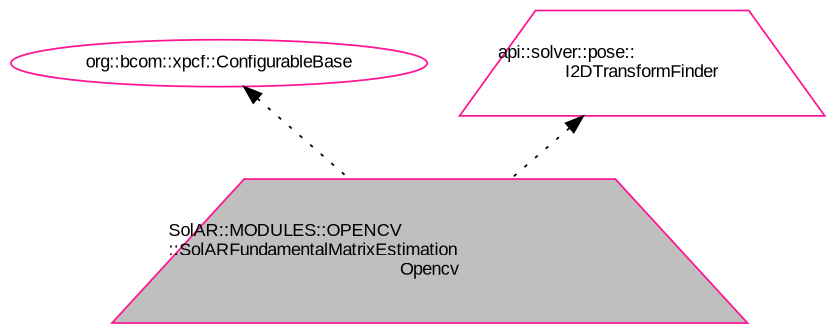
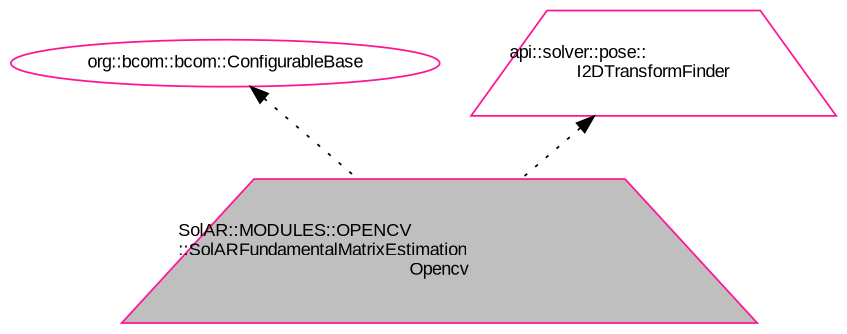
(219, 63) -> (225, 63)
